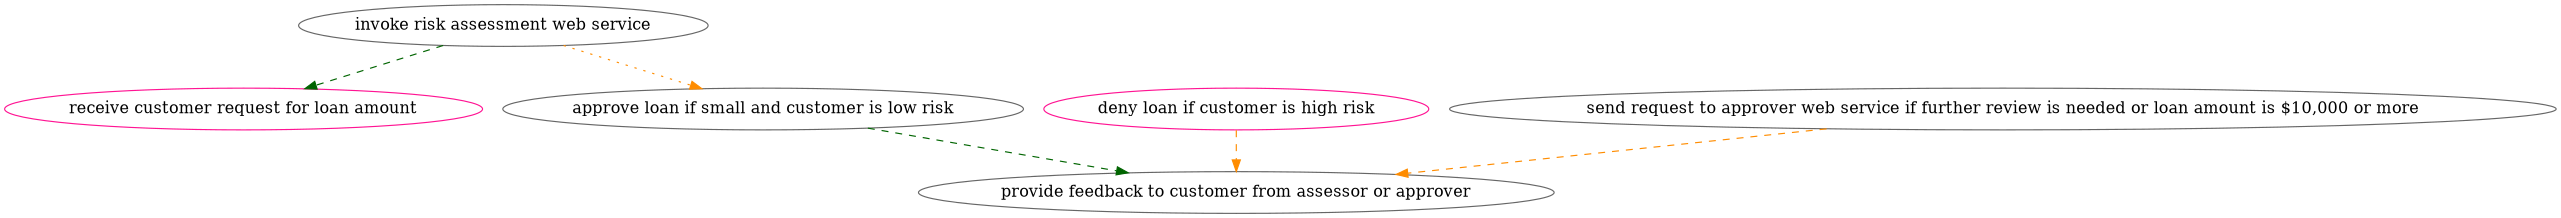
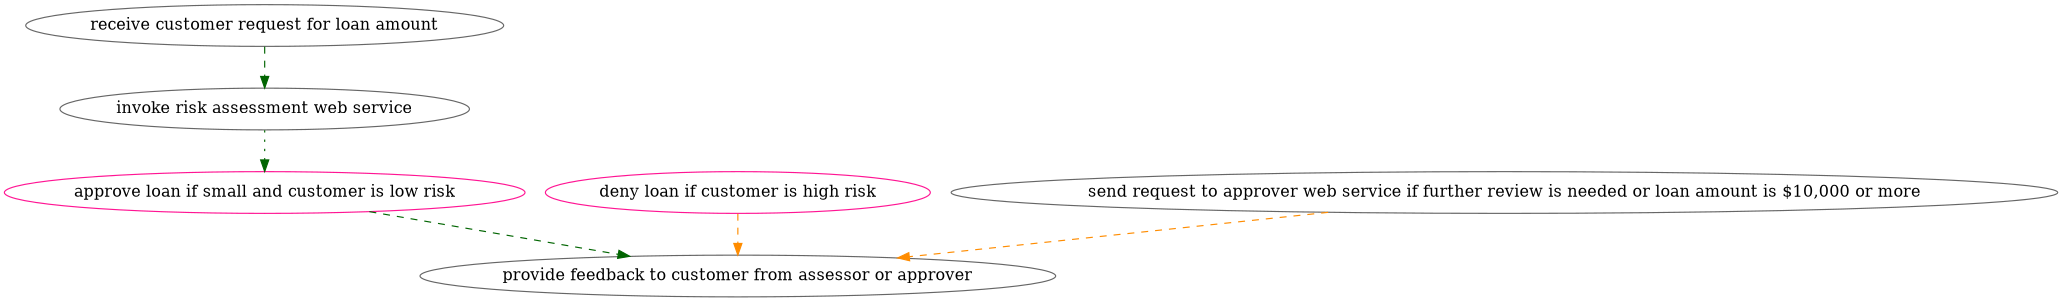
(380, 65) -> (265, 62)
(627, 65) -> (265, 145)
(244, 109) -> (265, 26)
(763, 109) -> (265, 193)
